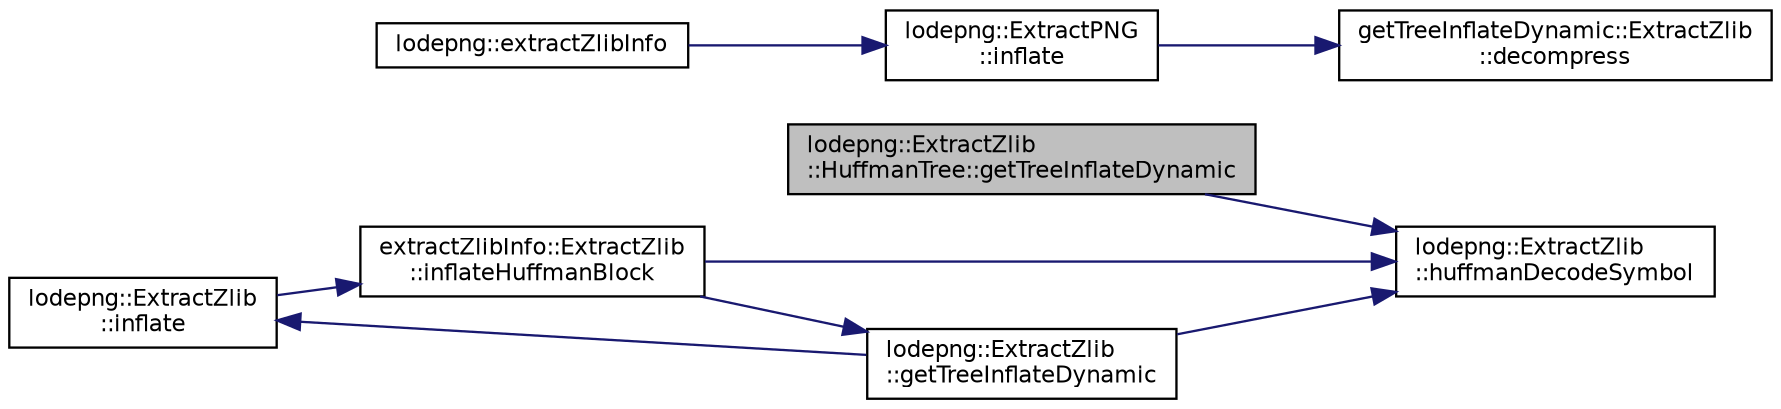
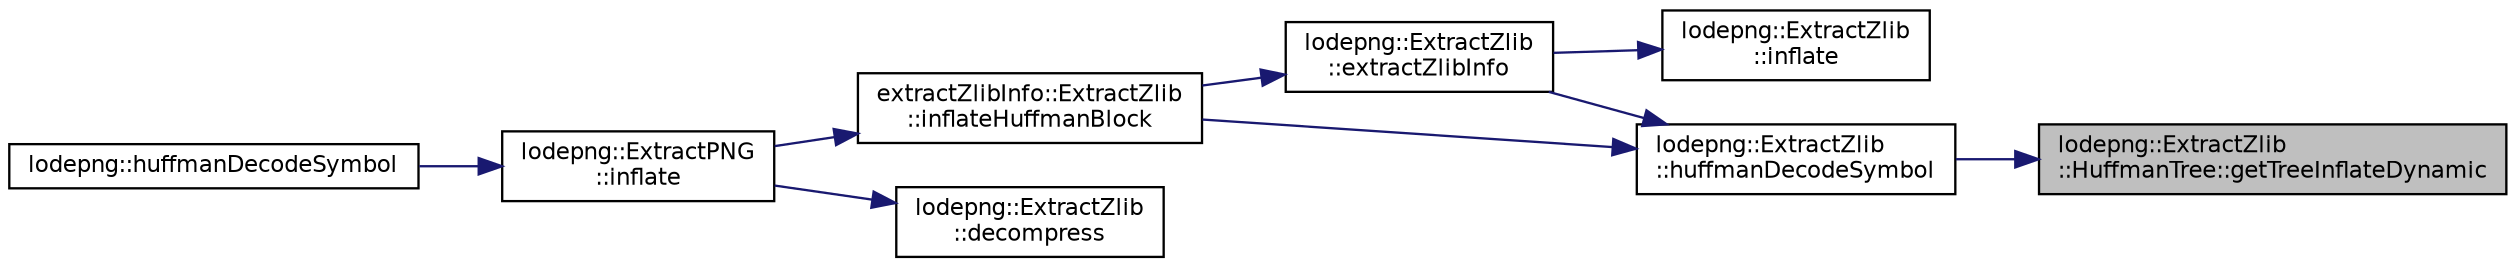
(532, 45) -> (214, 166)
(1555, 45) -> (1030, 222)
(1289, 210) -> (1985, 159)
(307, 291) -> (804, 142)
(1022, 364) -> (1419, 57)
